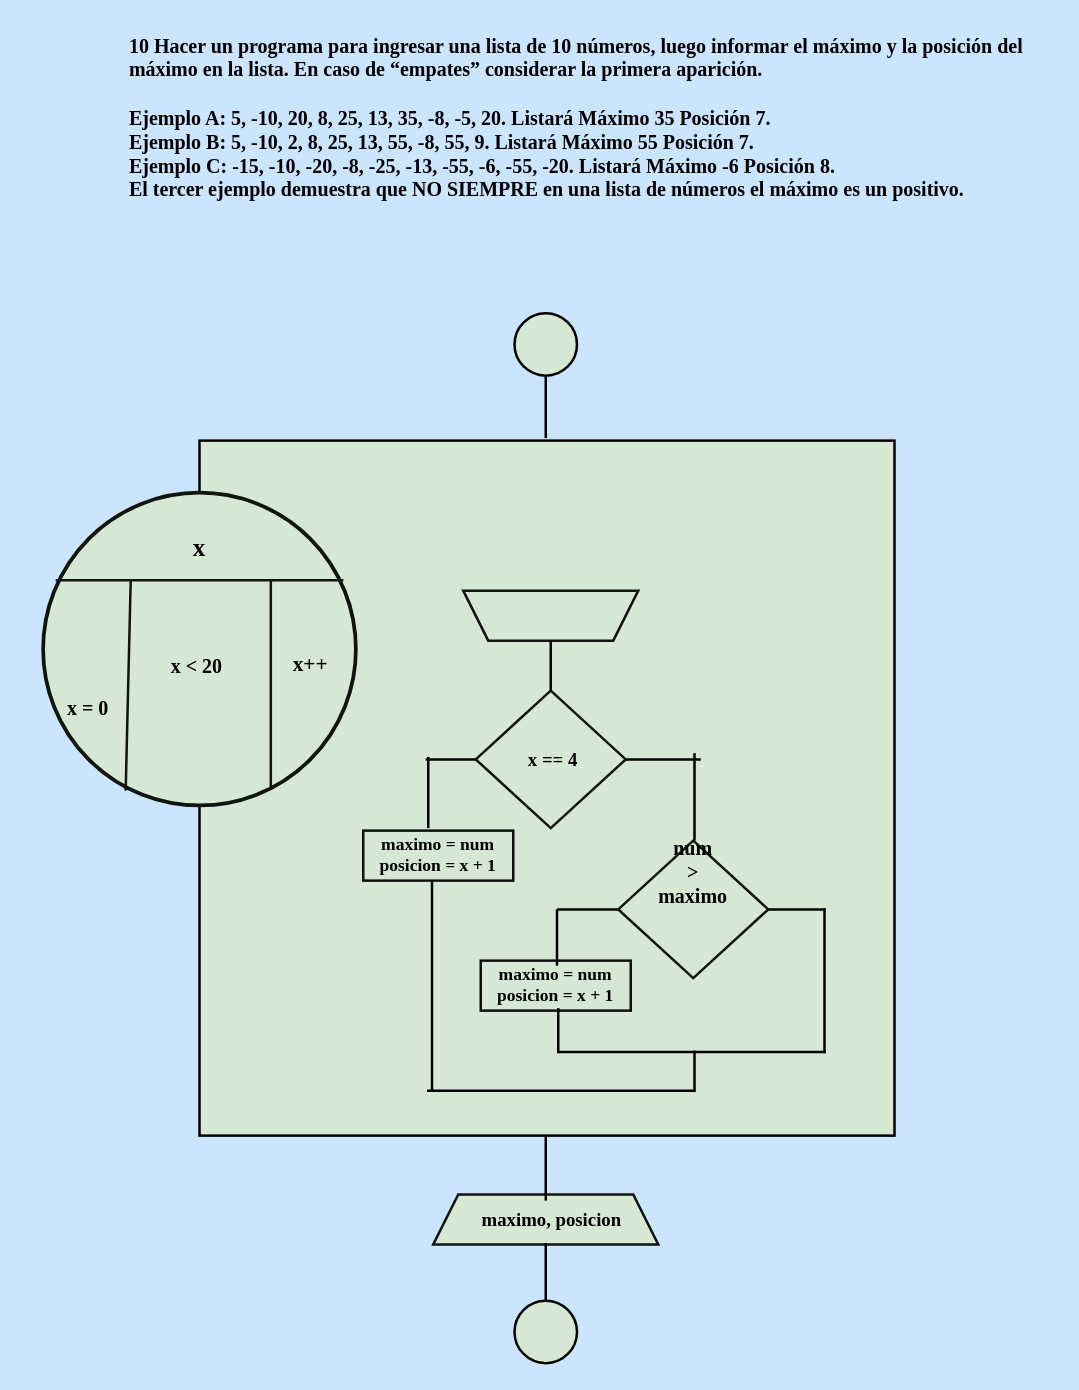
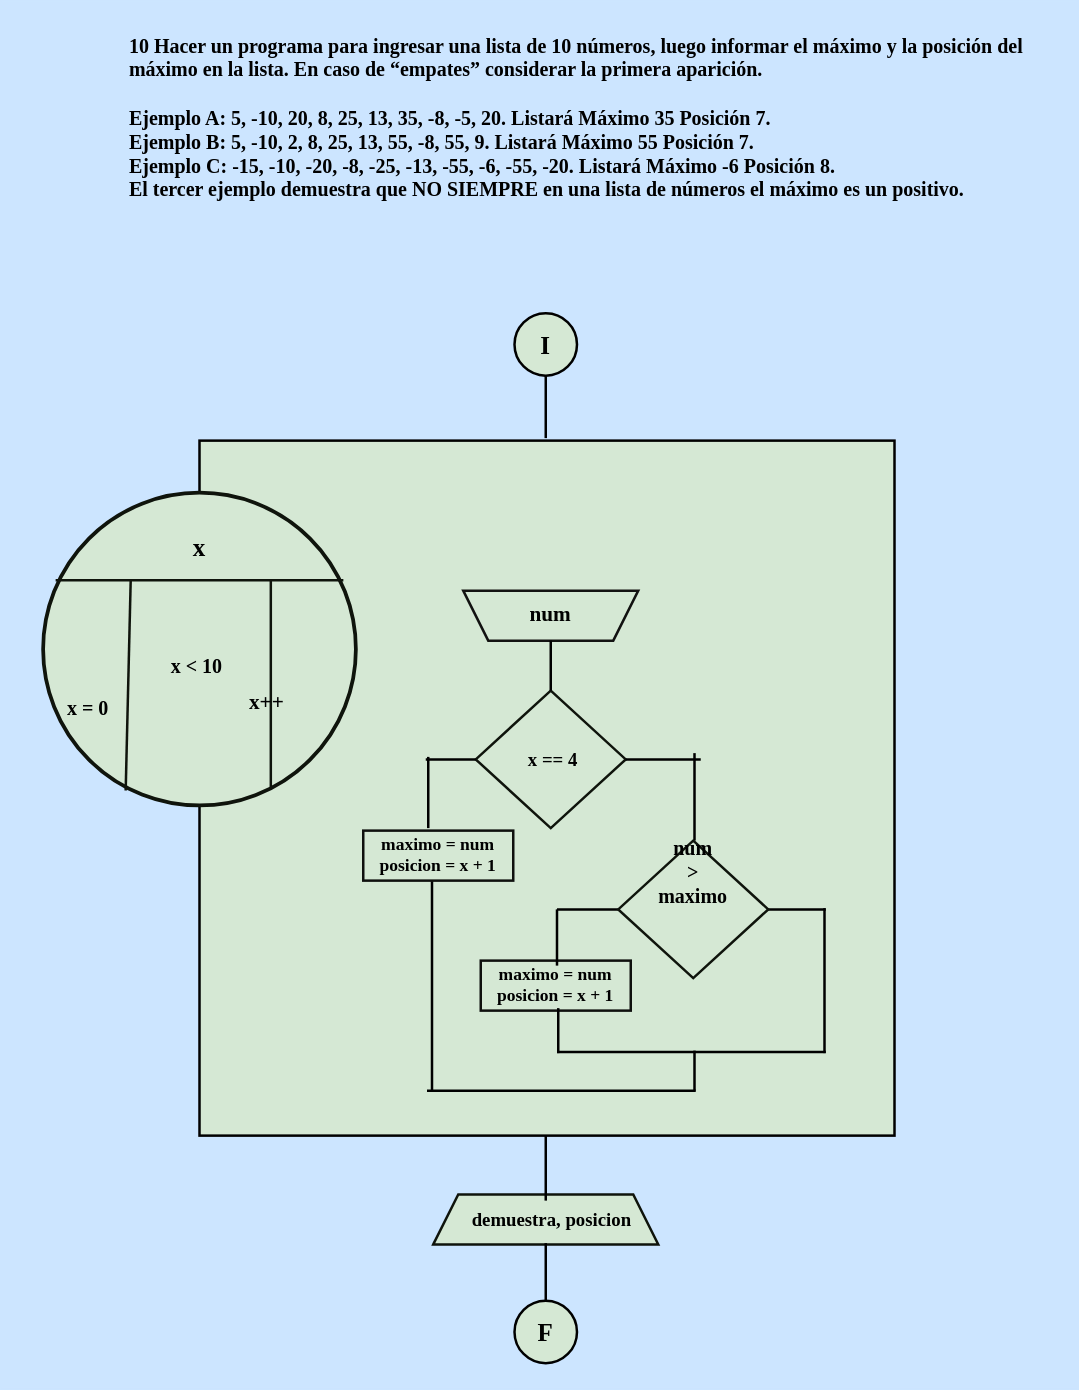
none -> (546, 344)
none -> (551, 616)
(197, 666) -> (197, 666)
(311, 666) -> (267, 703)
(552, 1219) -> (552, 1219)
none -> (546, 1332)
